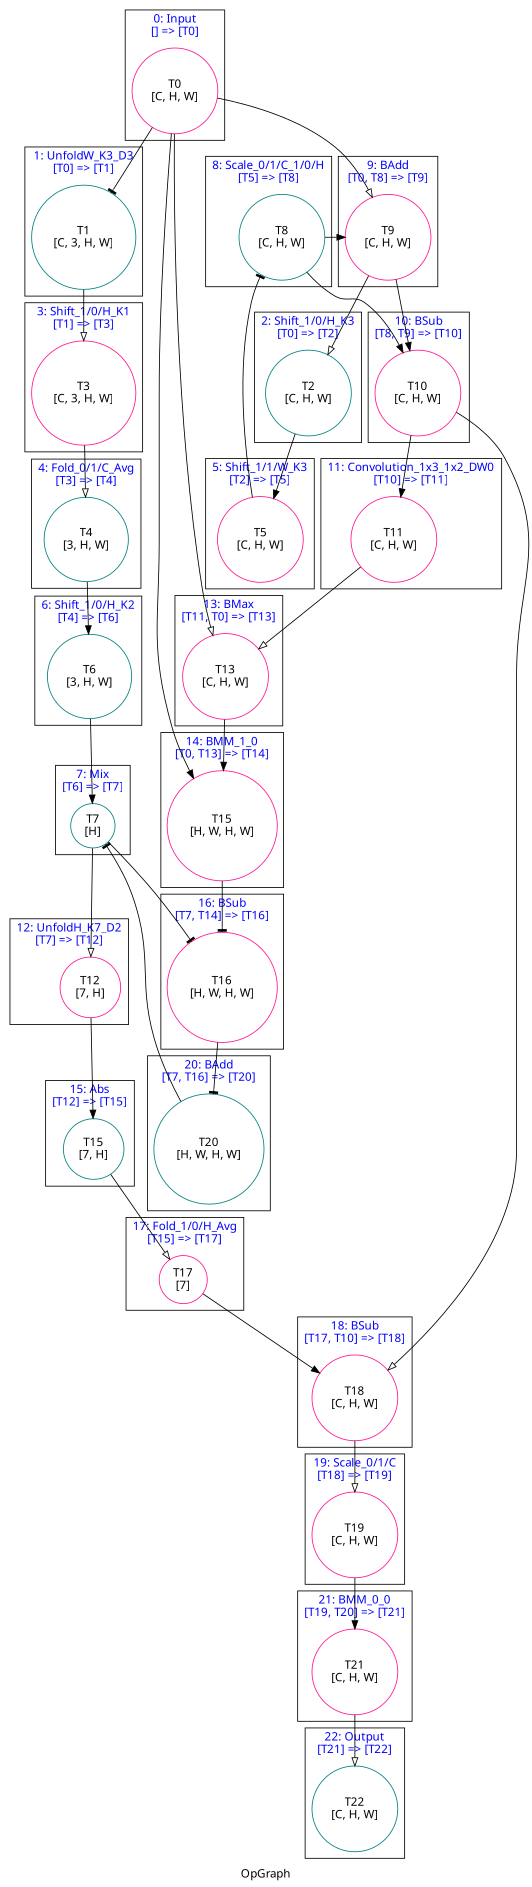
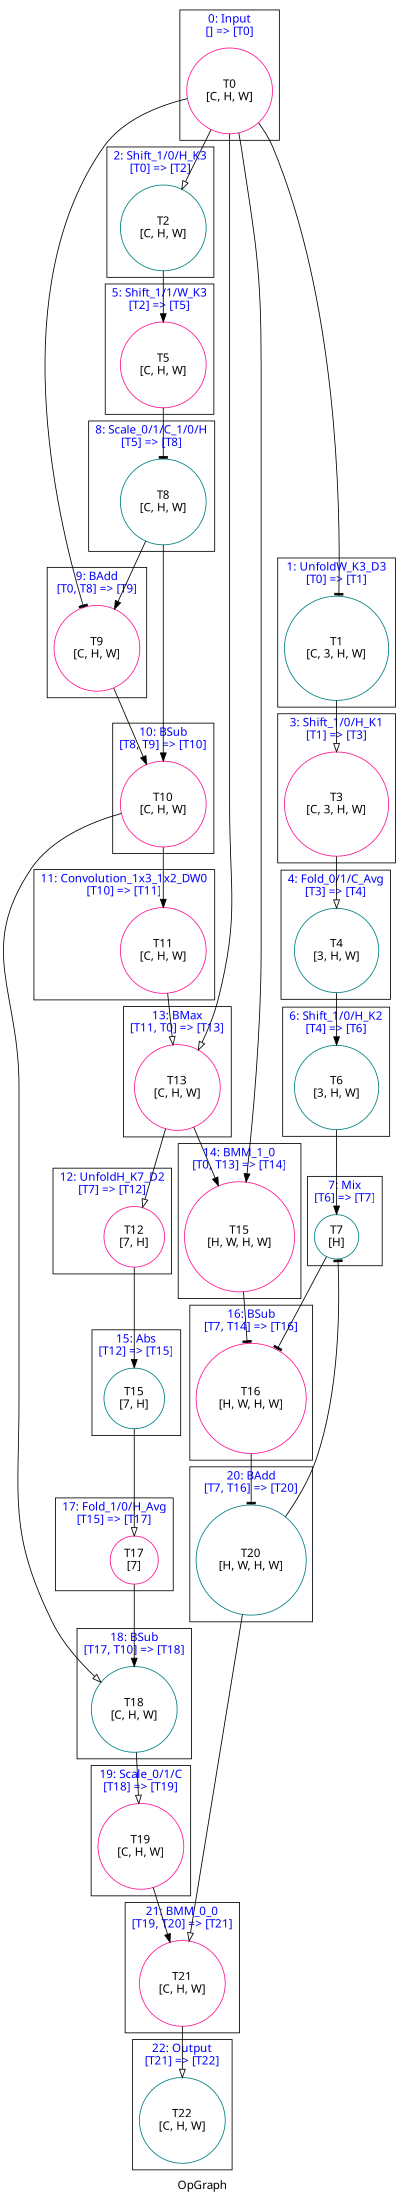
(304, 127) -> (47, 322)
(353, 306) -> (198, 156)
(92, 898) -> (156, 1162)
(355, 1398) -> (134, 1709)
none -> (216, 1774)
